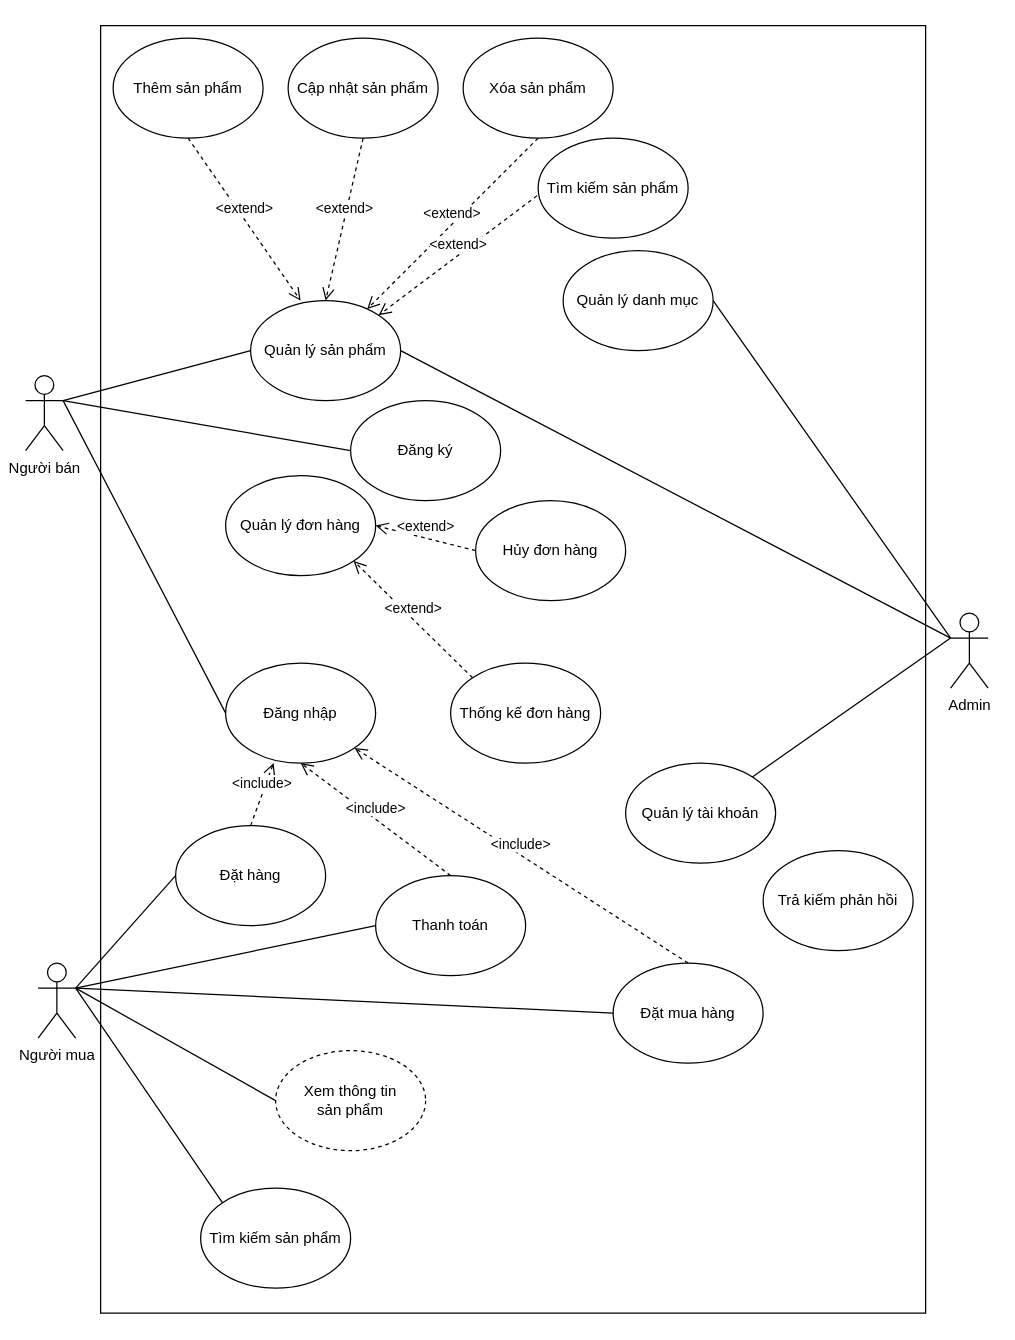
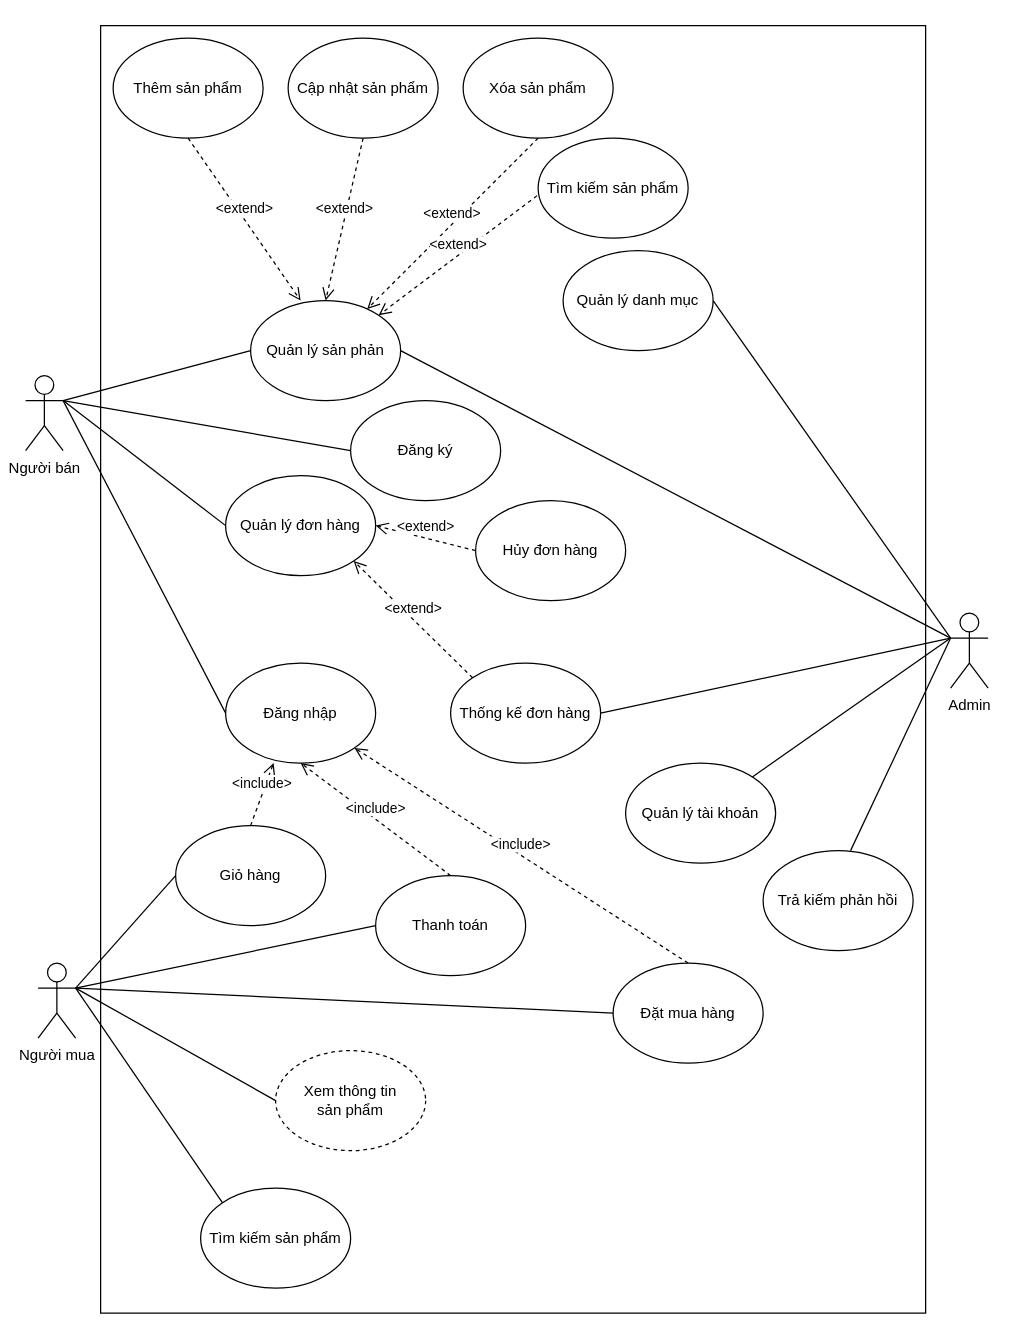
(326, 351) -> (326, 351)
none -> (146, 465)
none -> (771, 677)
none -> (900, 745)
(251, 876) -> (251, 876)
